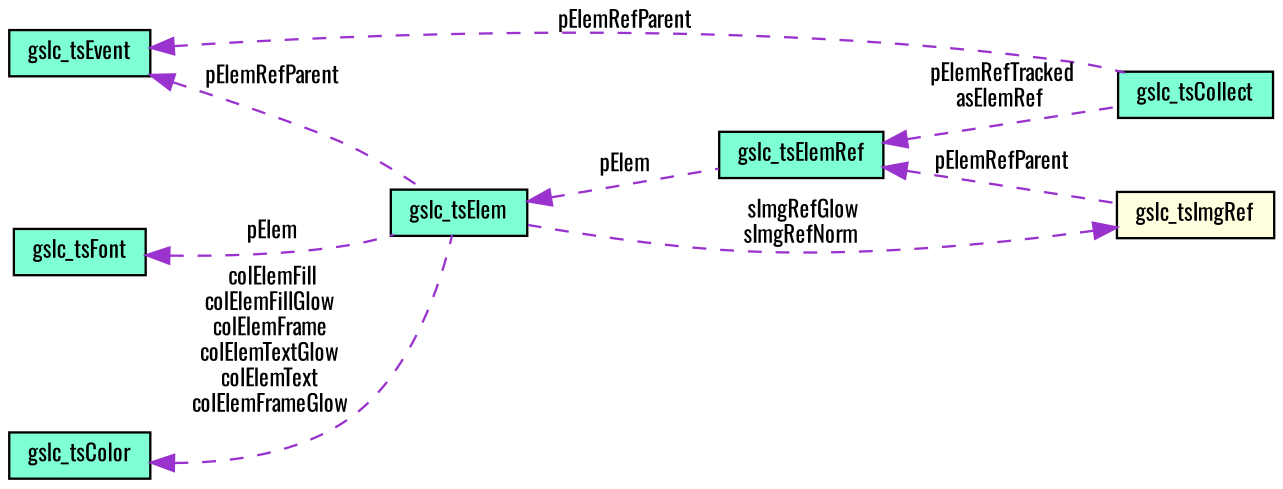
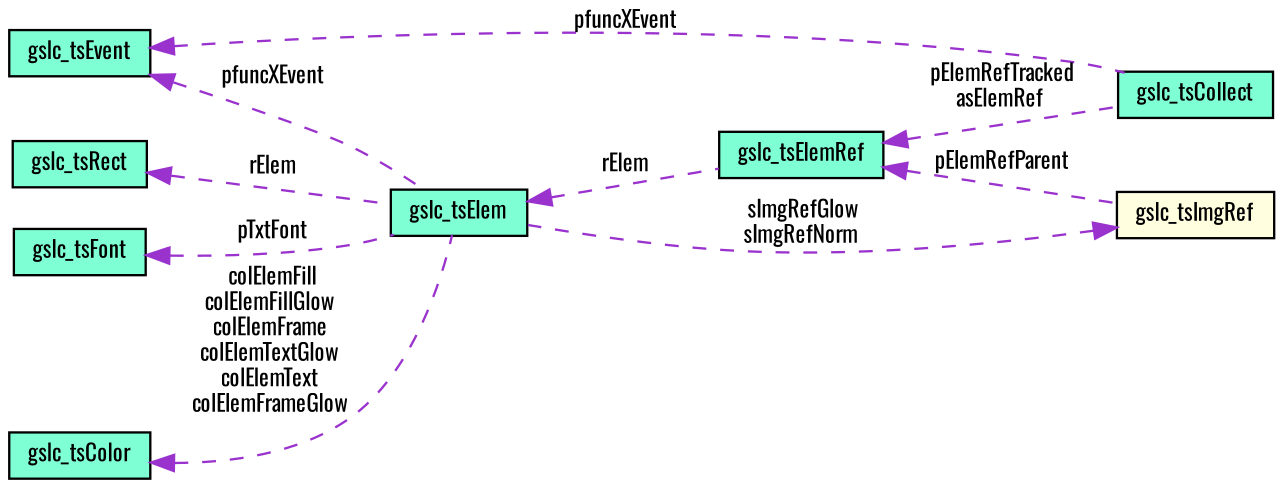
(623, 22) -> (623, 22)
(271, 77) -> (271, 77)
none -> (80, 164)
(623, 165) -> (623, 165)
(271, 232) -> (271, 232)
